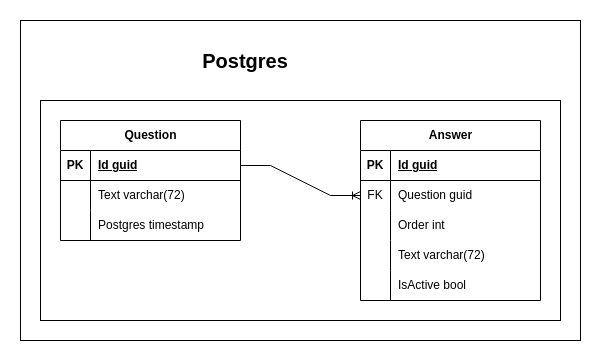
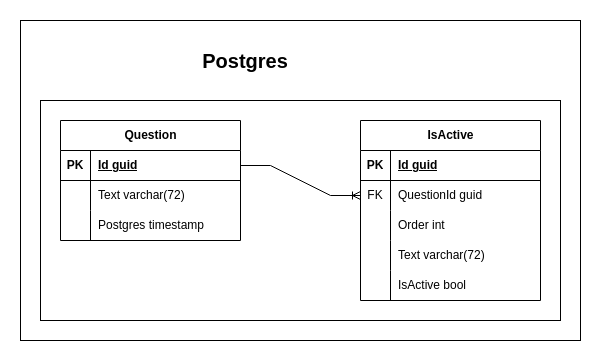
(451, 136) -> (451, 136)
(438, 196) -> (444, 196)
